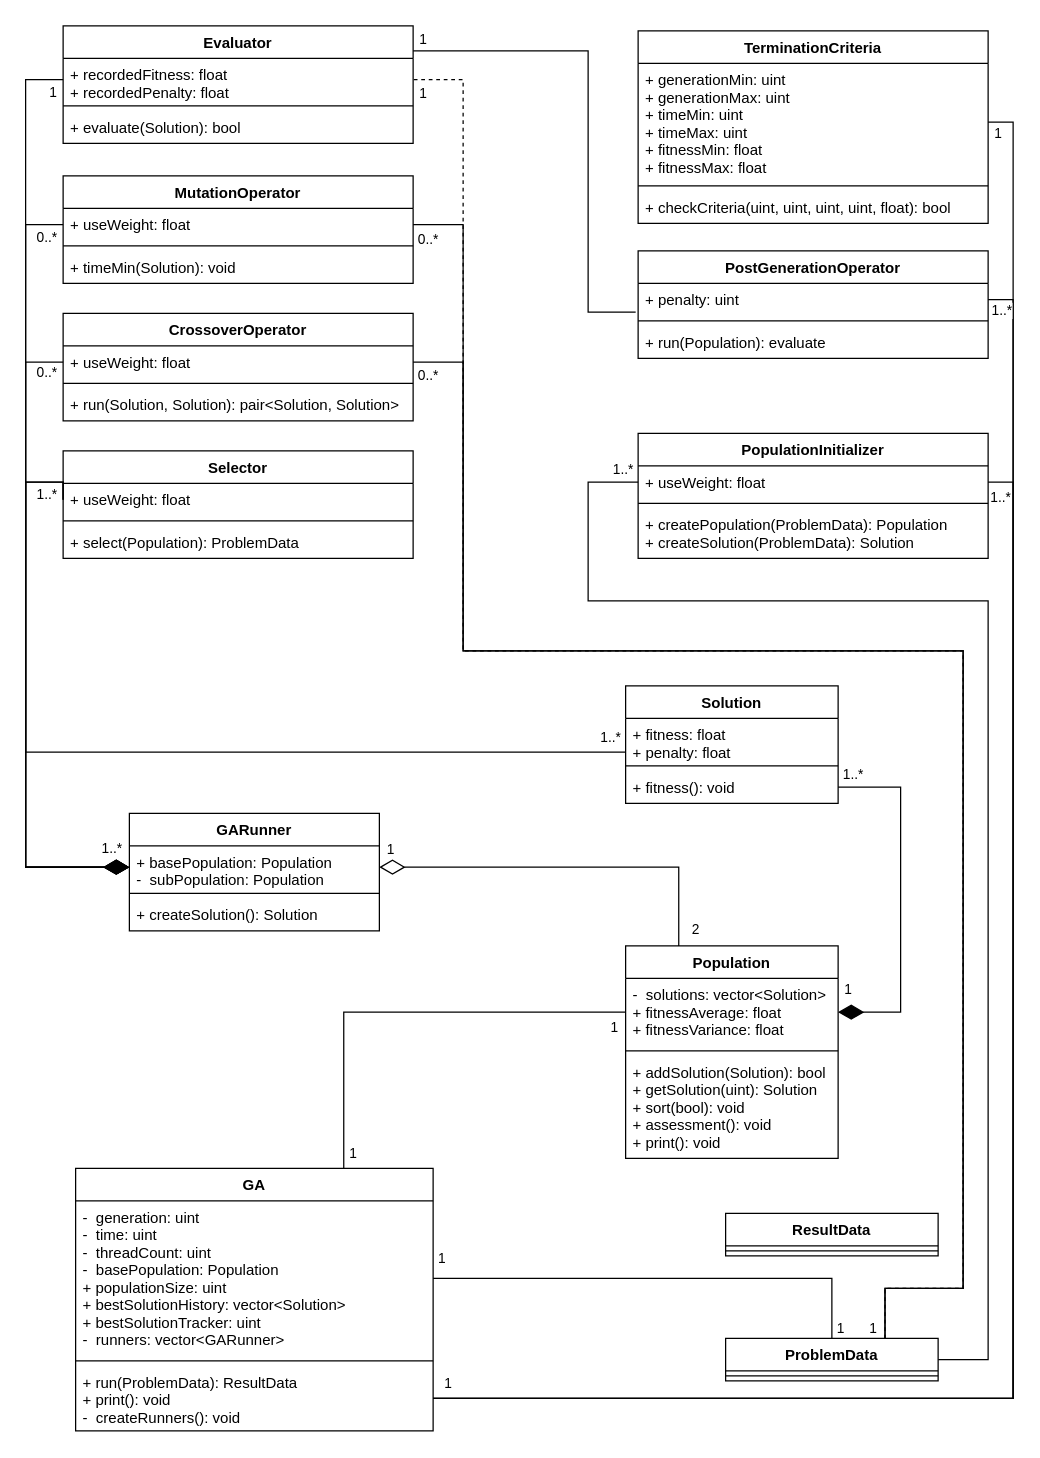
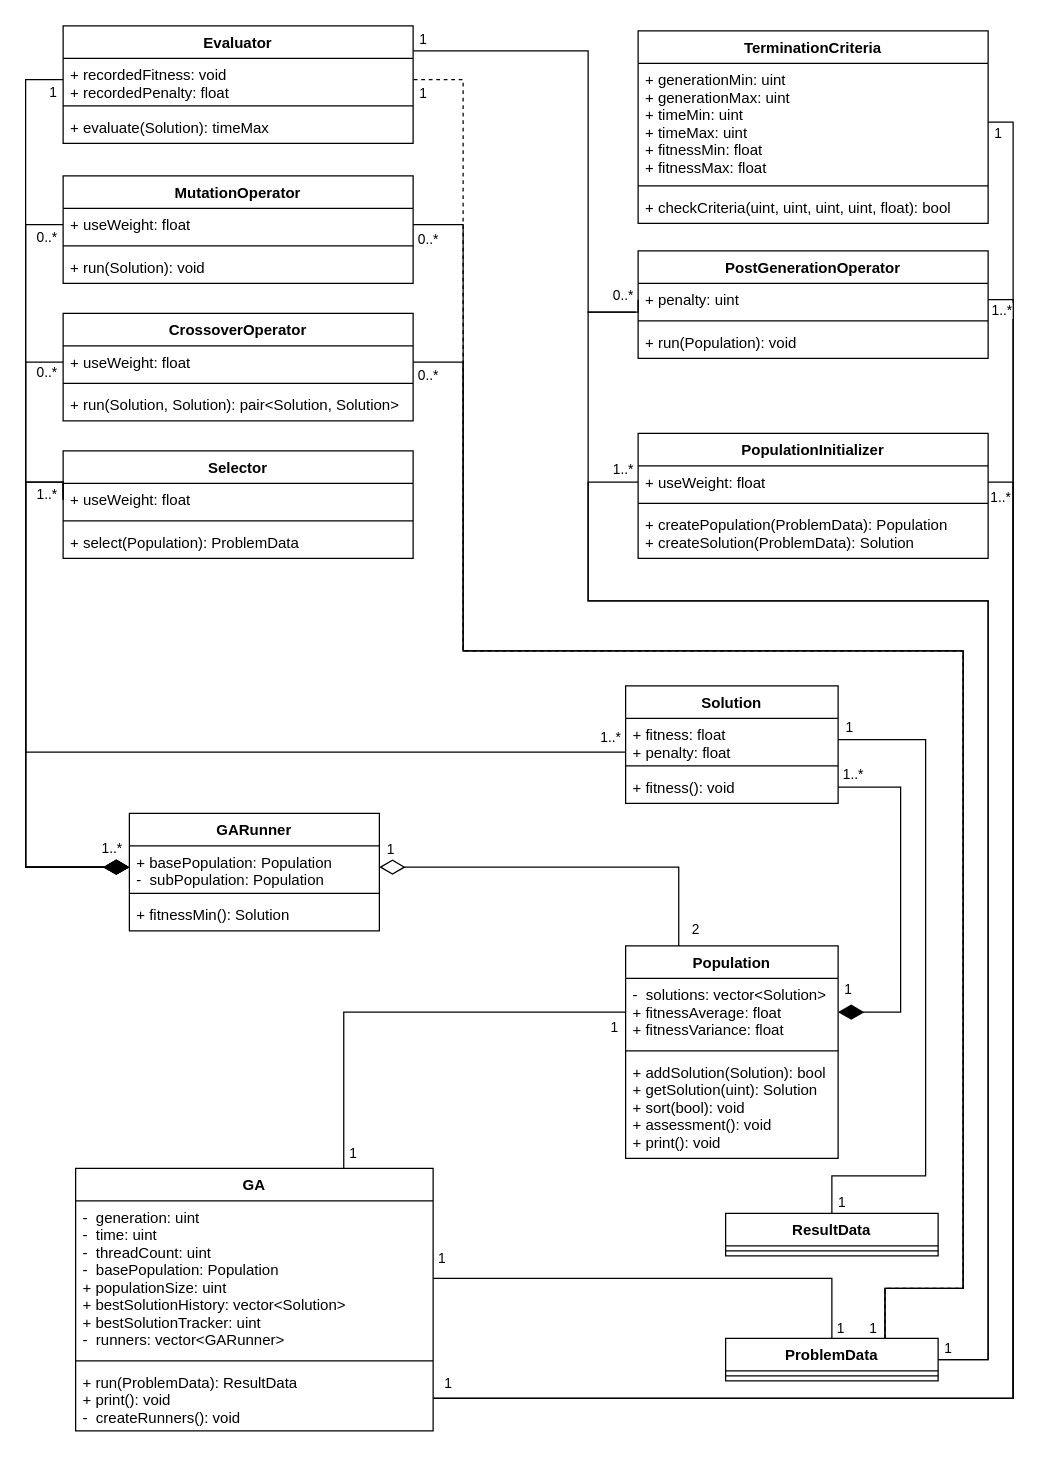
(161, 75) -> (157, 75)
(166, 128) -> (178, 128)
(159, 268) -> (147, 268)
(747, 343) -> (730, 343)
none -> (588, 397)
(240, 915) -> (223, 915)
none -> (926, 981)
